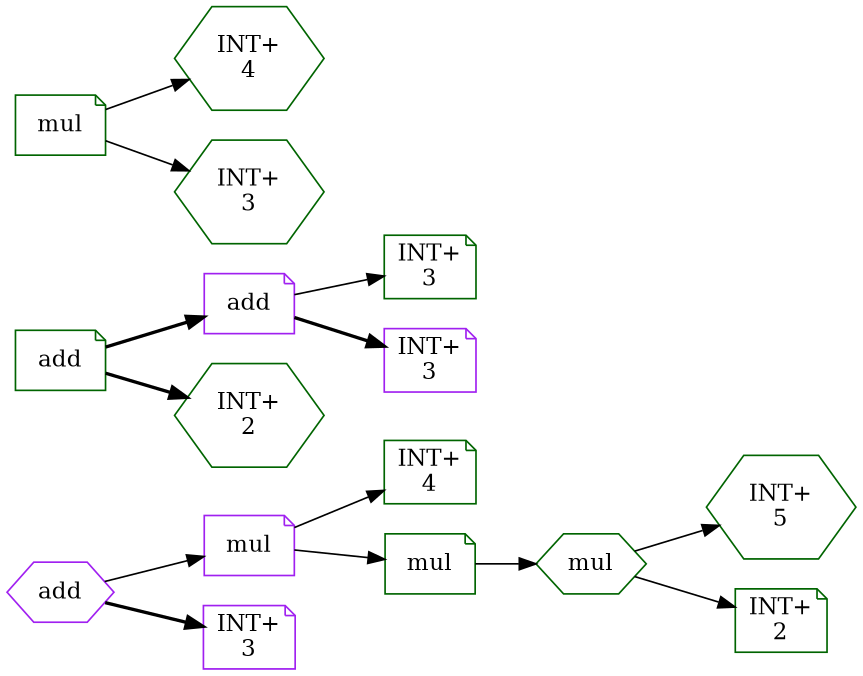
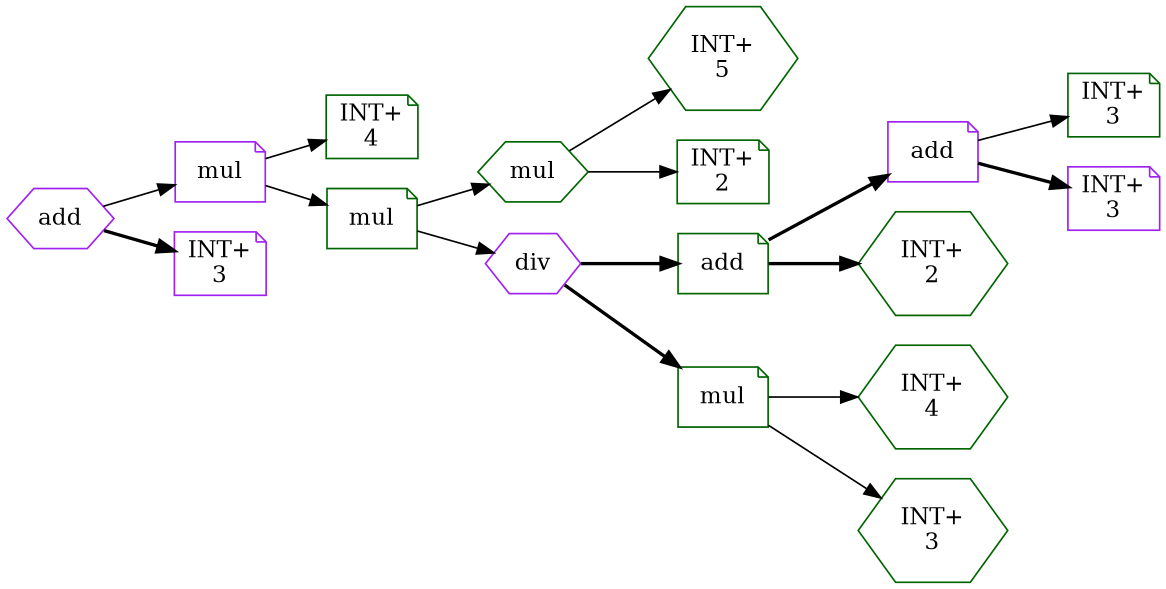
none -> (533, 264)
